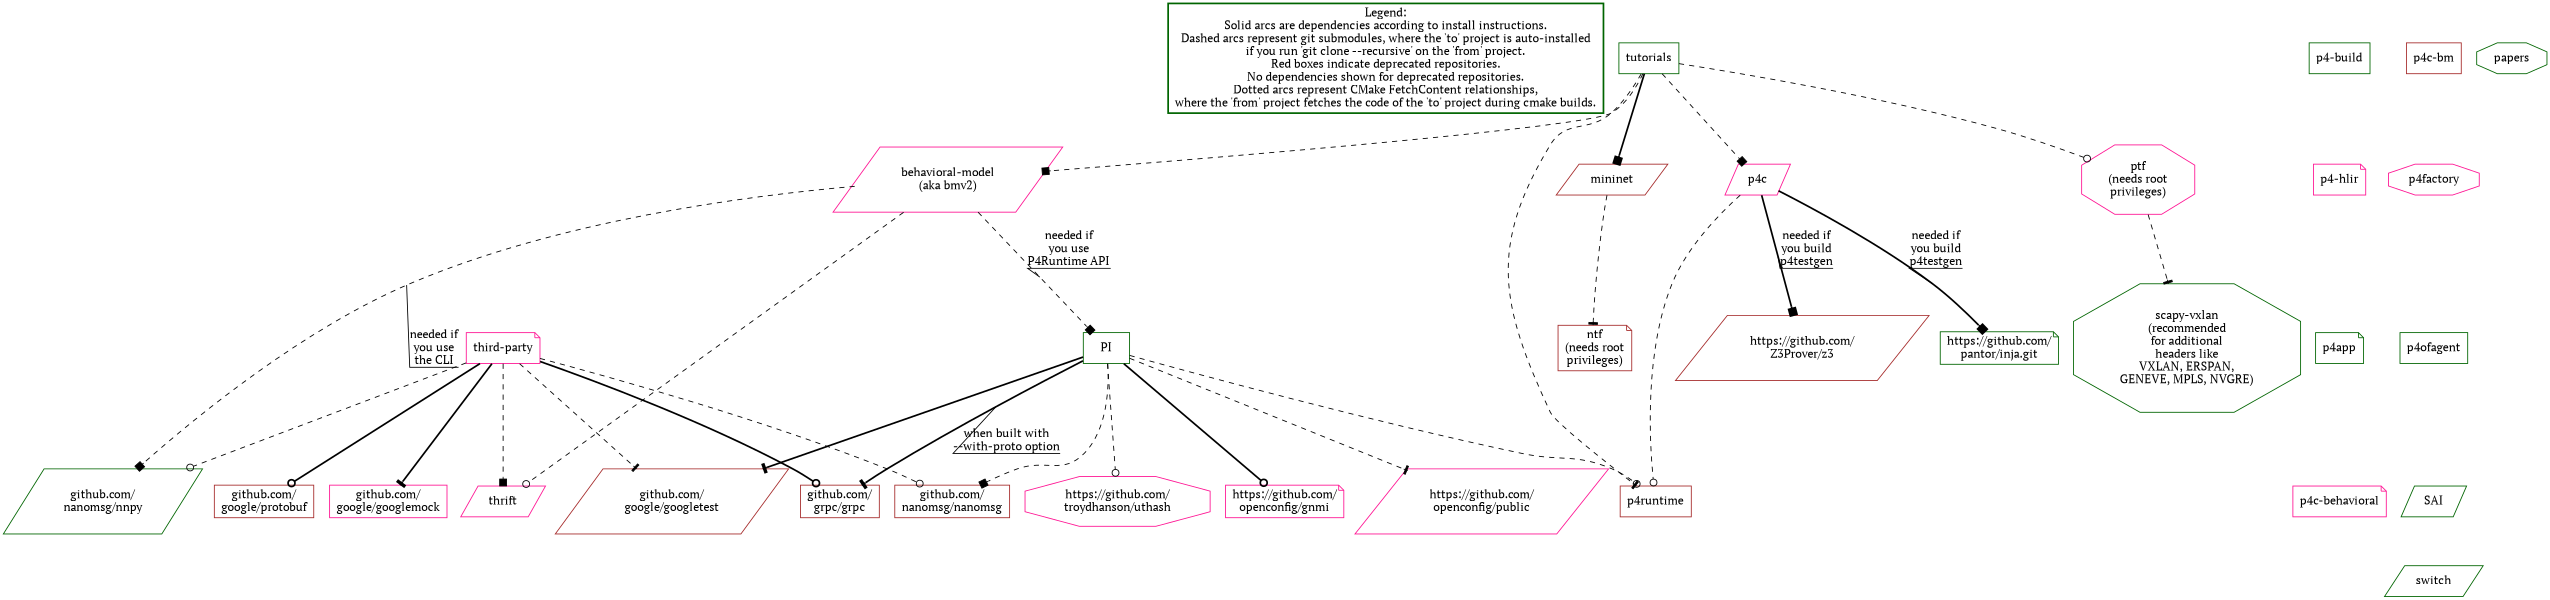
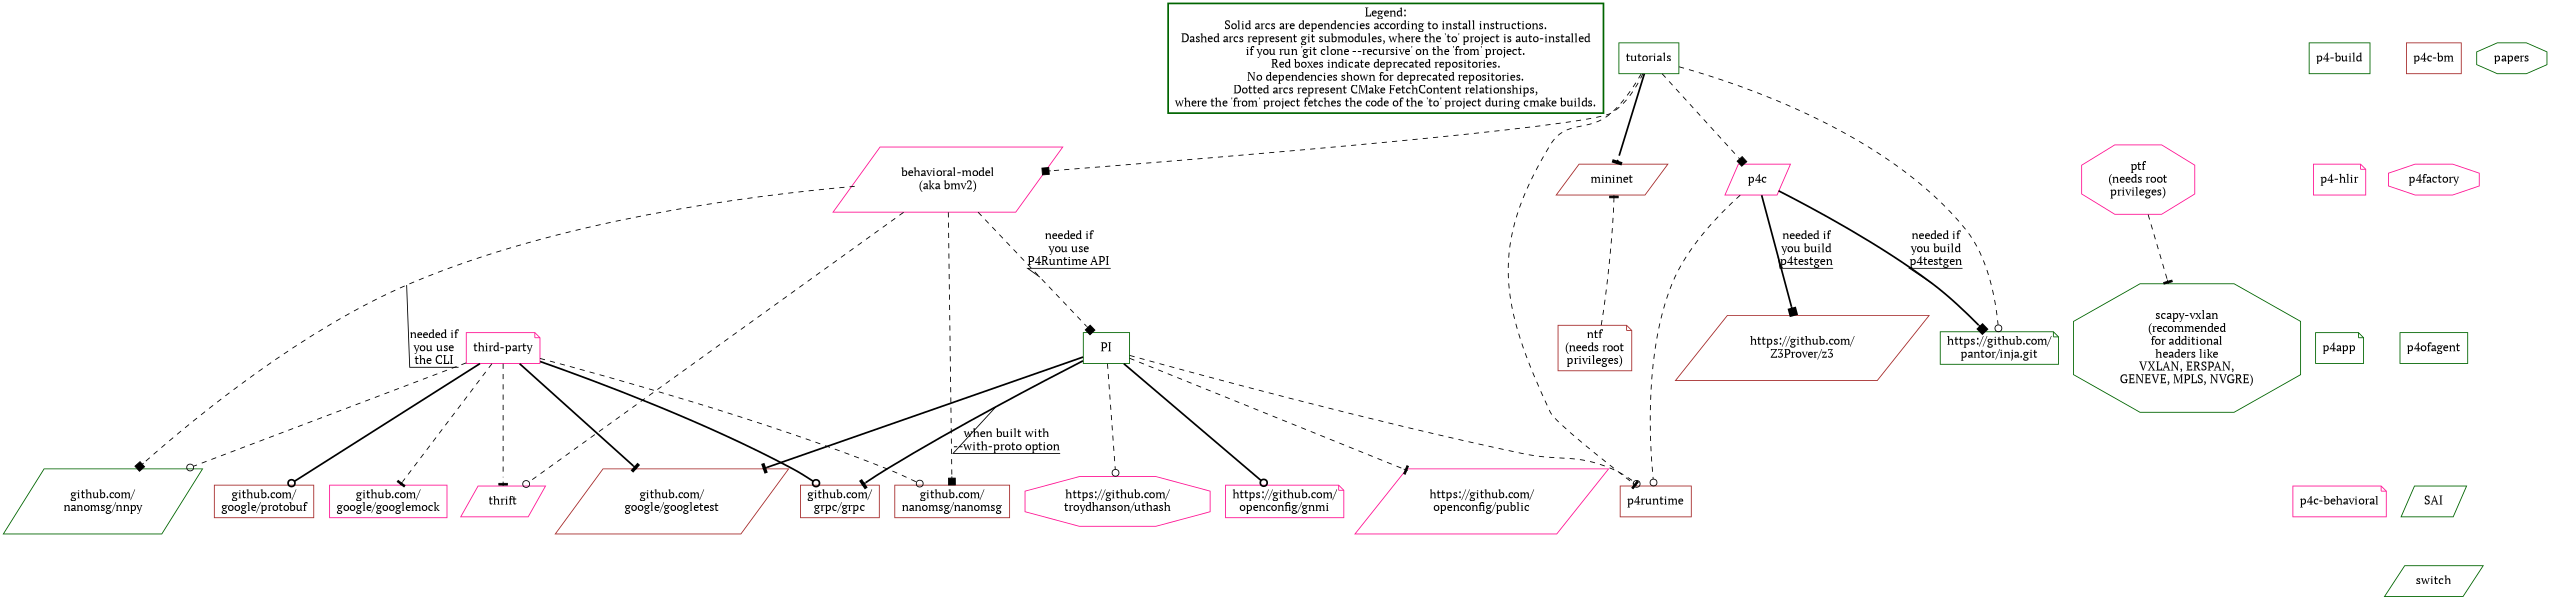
(1884, 101) -> (1878, 154)
(1632, 115) -> (1632, 115)
(1598, 258) -> (1609, 263)
(577, 415) -> (577, 415)
(503, 421) -> (503, 421)
(447, 423) -> (447, 423)
(1082, 456) -> (950, 344)
